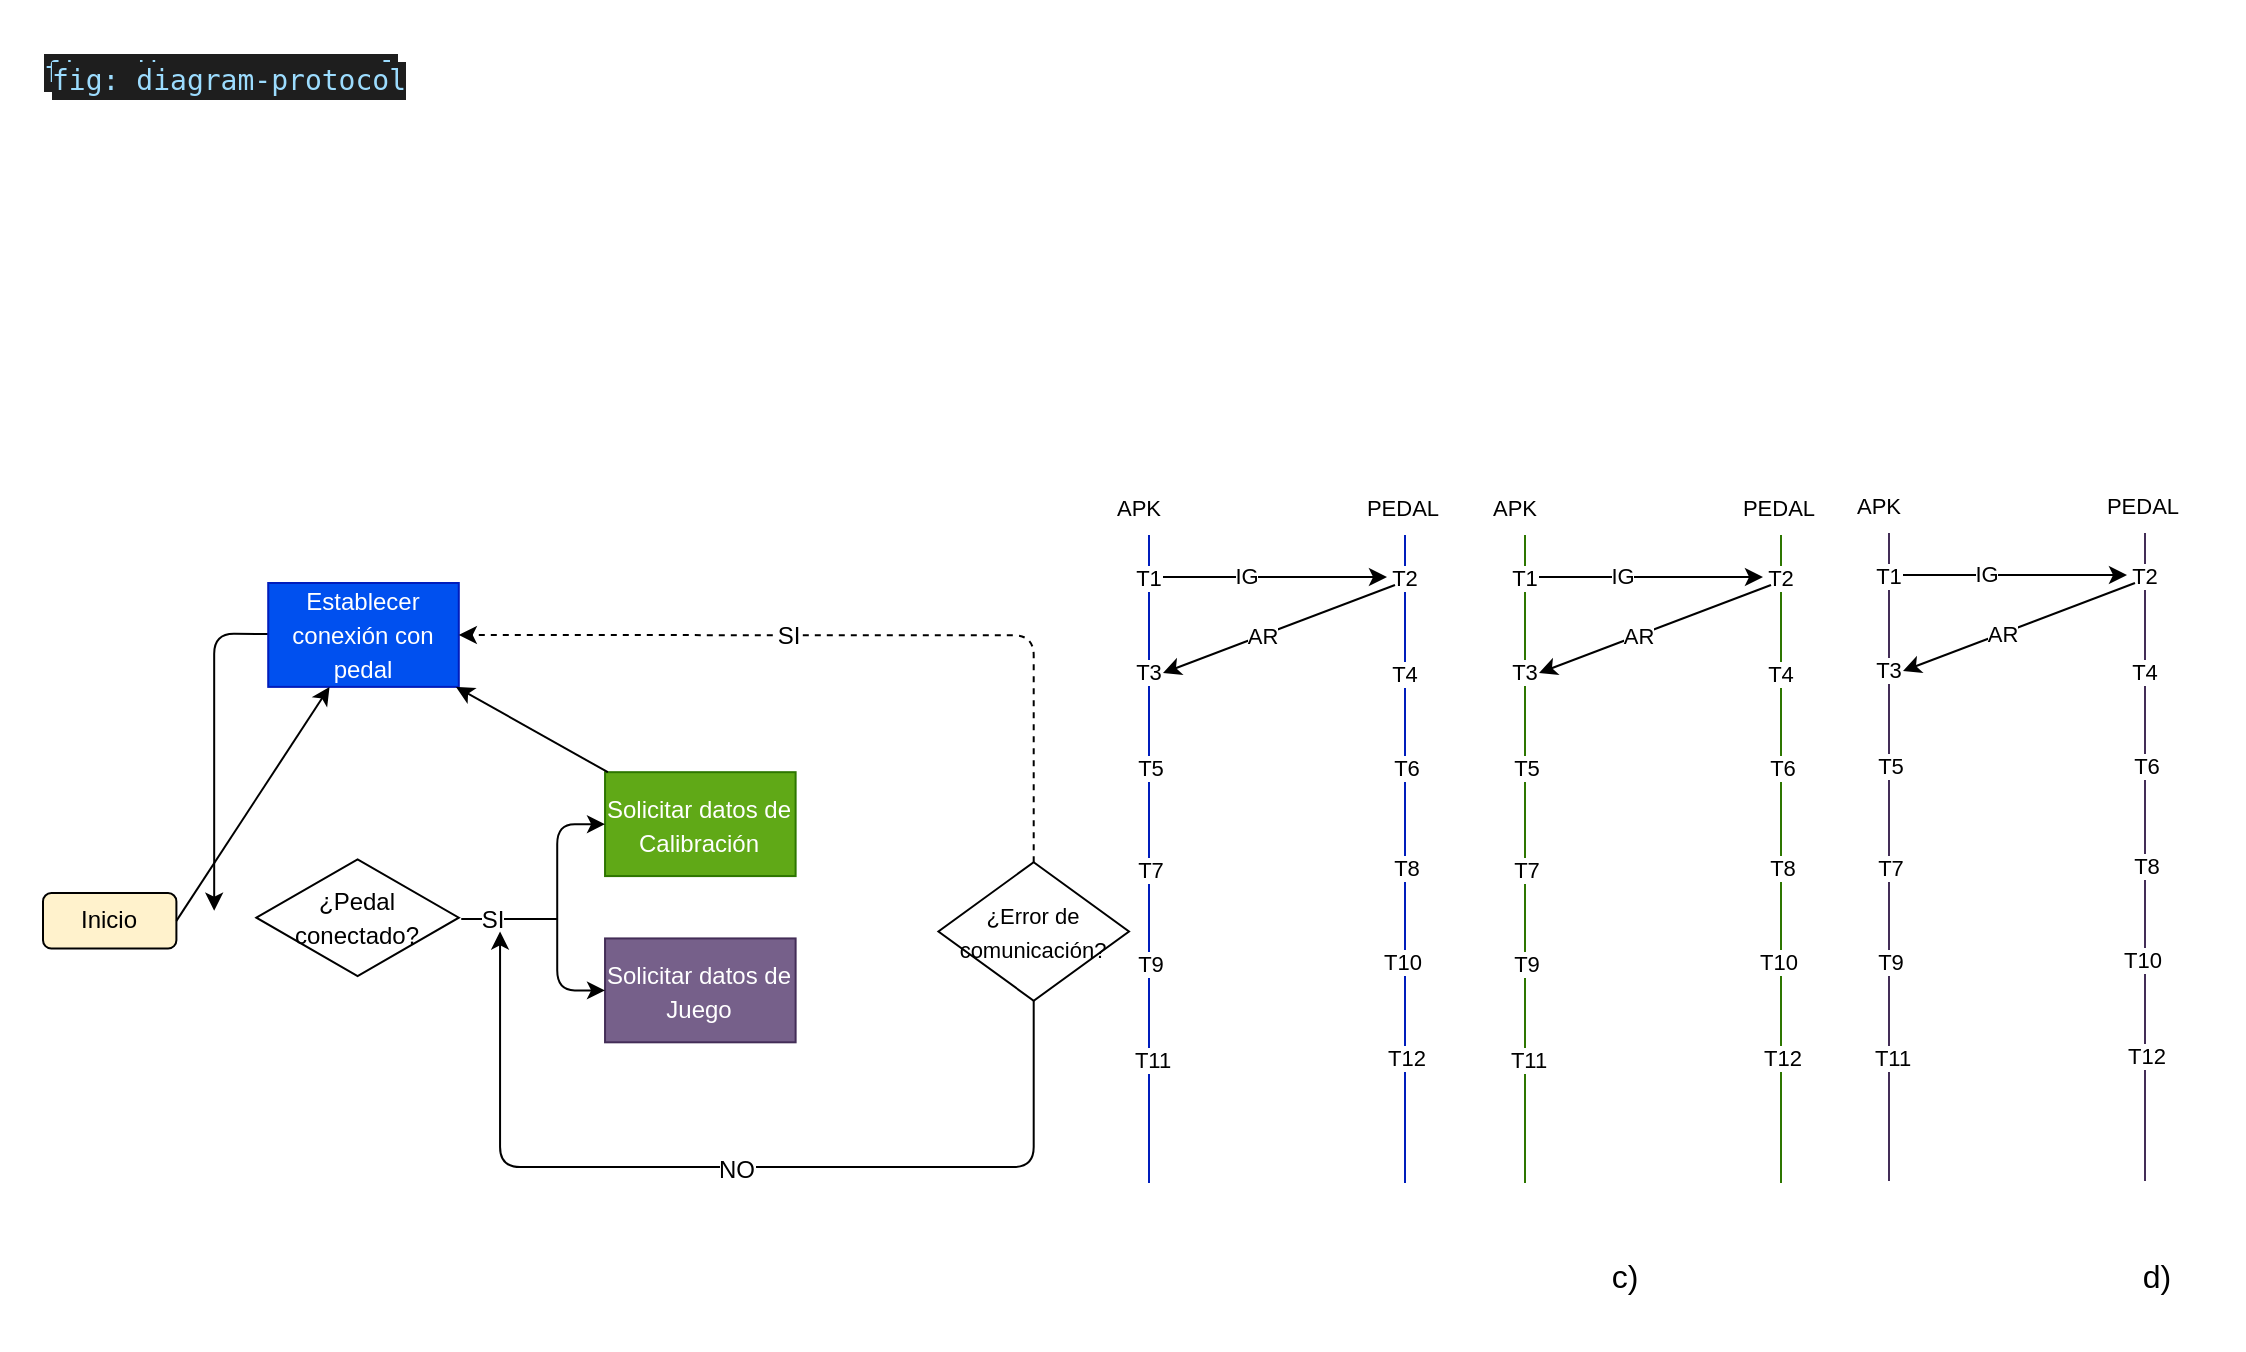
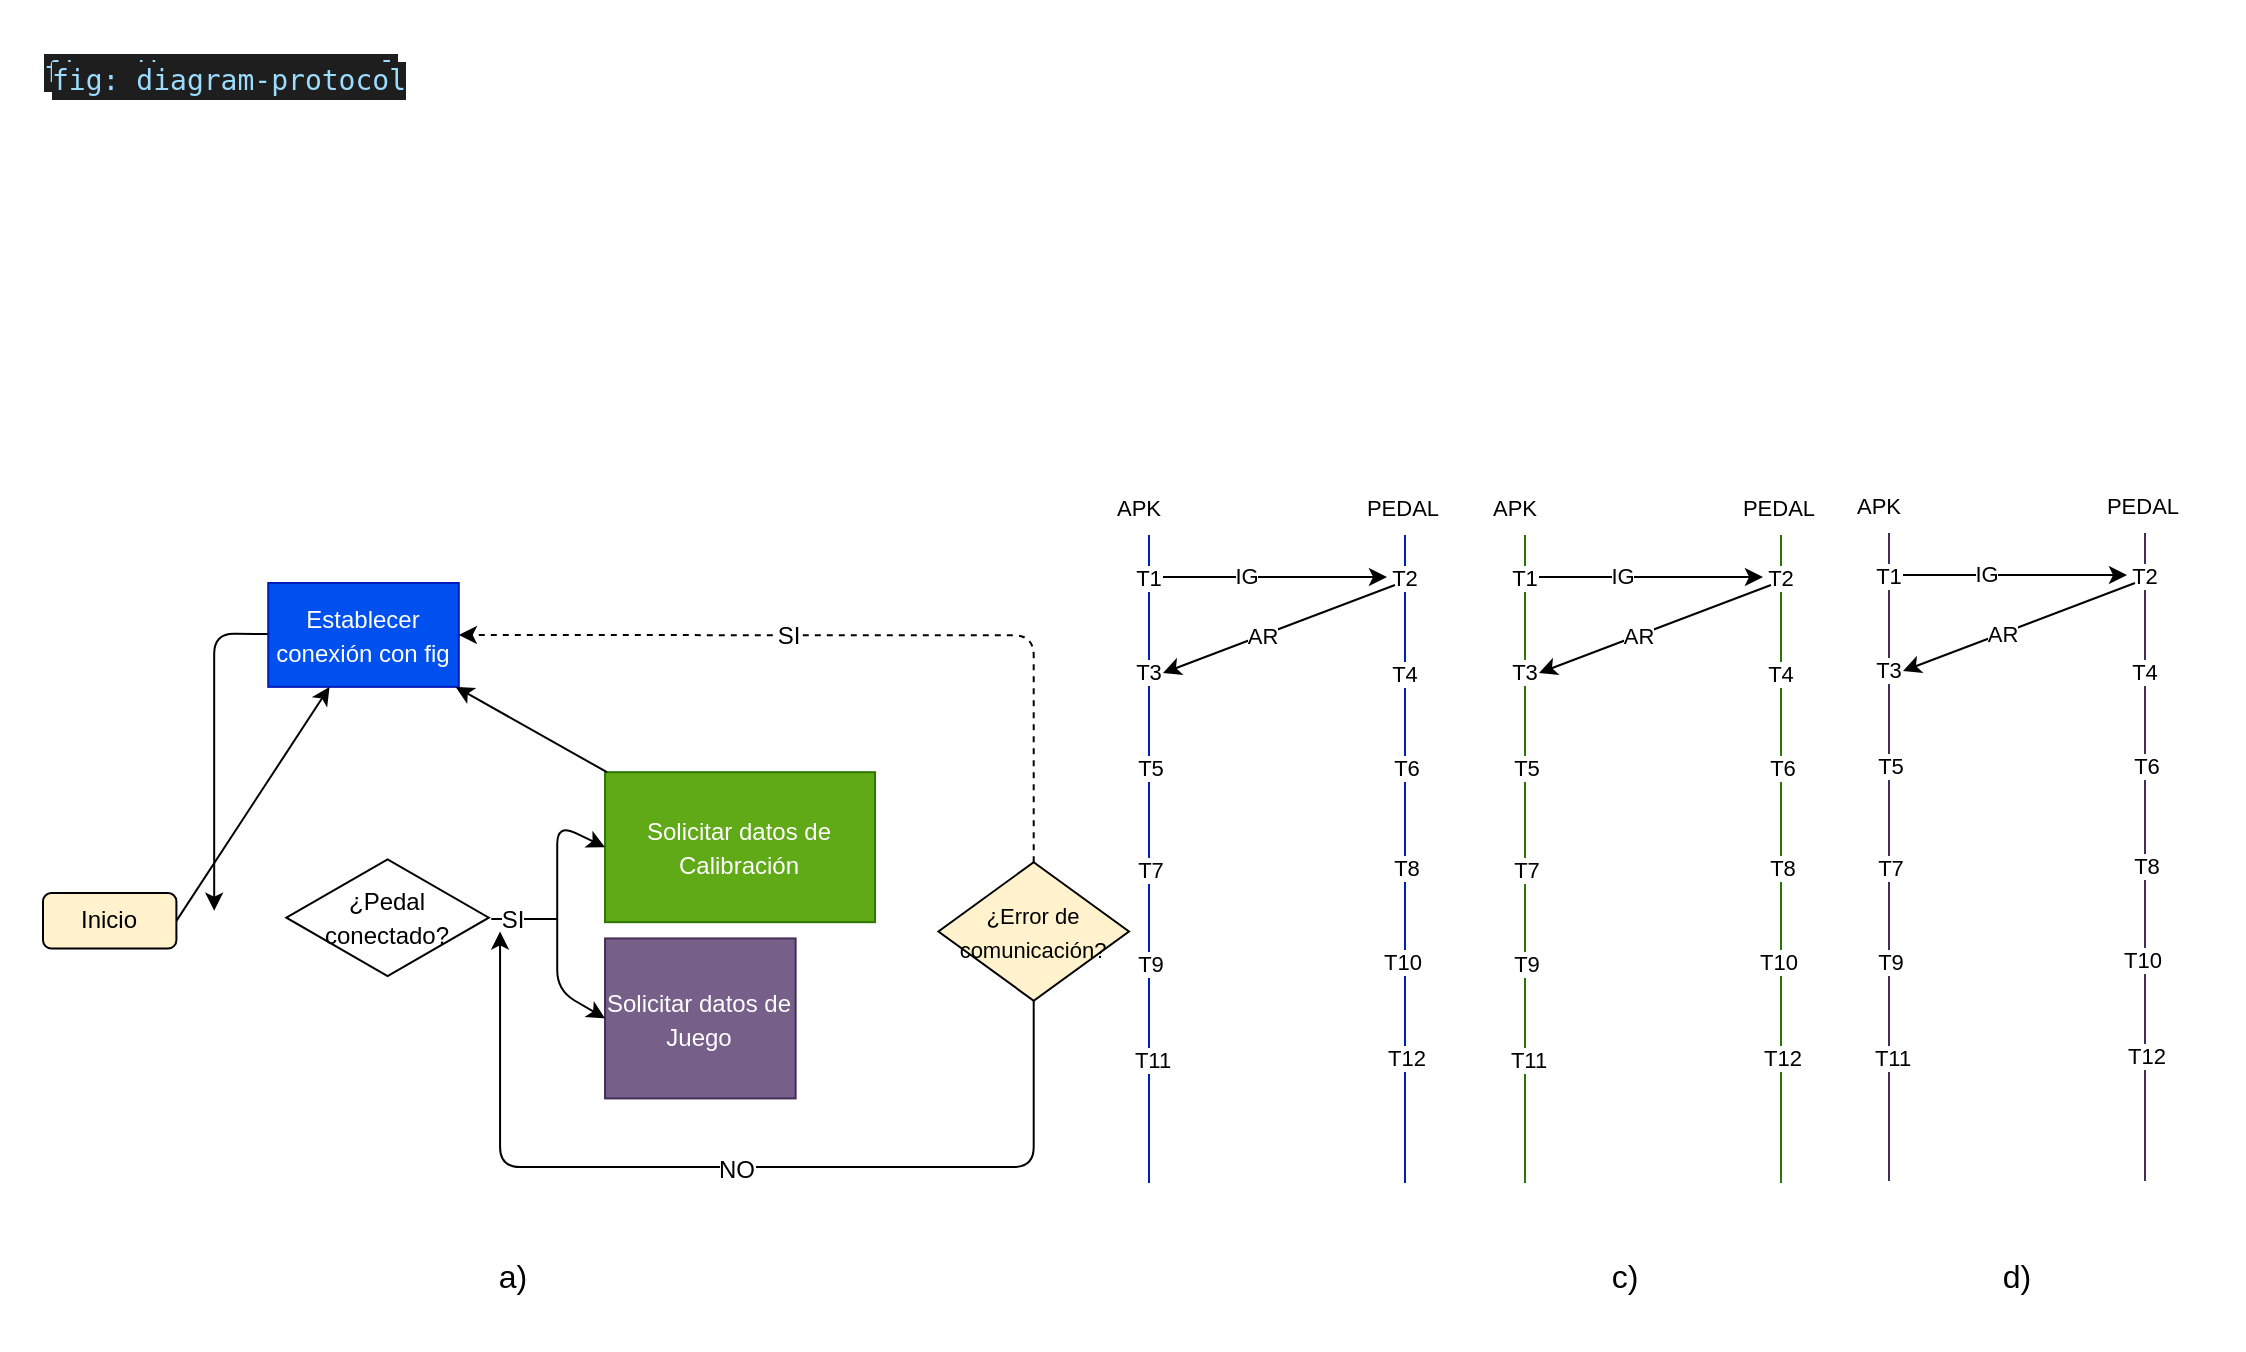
(364, 635) -> (364, 635)
(700, 824) -> (740, 847)
(358, 918) -> (388, 918)
(1034, 931) -> (1034, 931)
(700, 990) -> (700, 1018)
none -> (513, 1277)
(2157, 1277) -> (2017, 1277)
